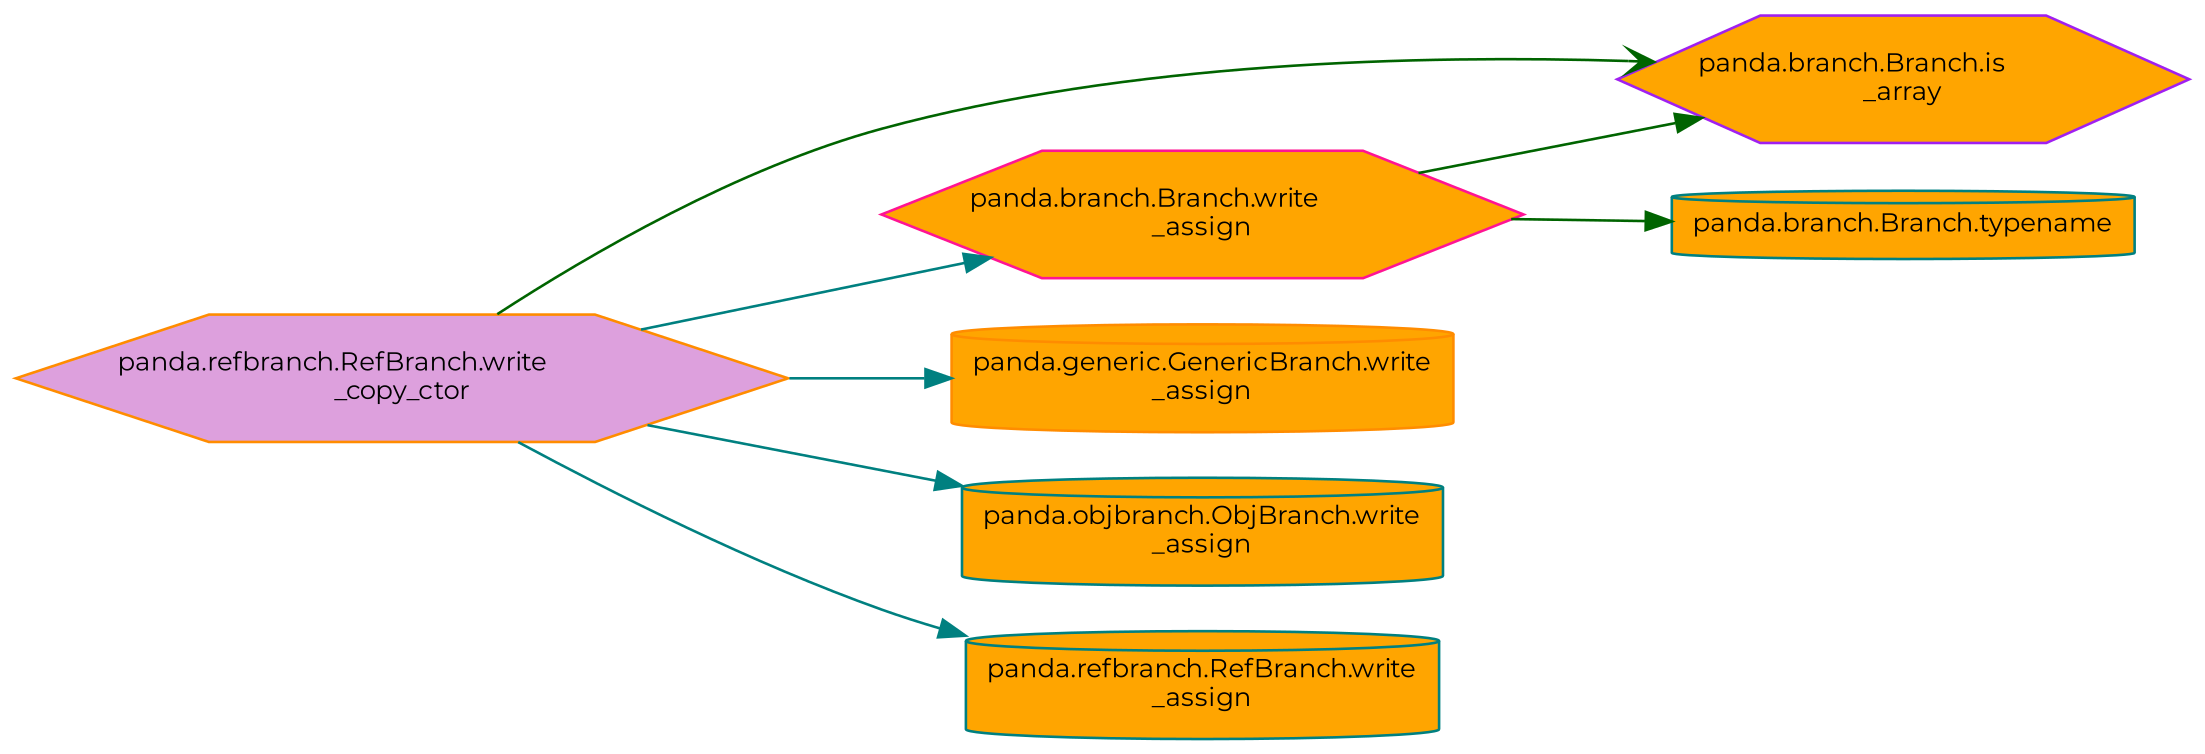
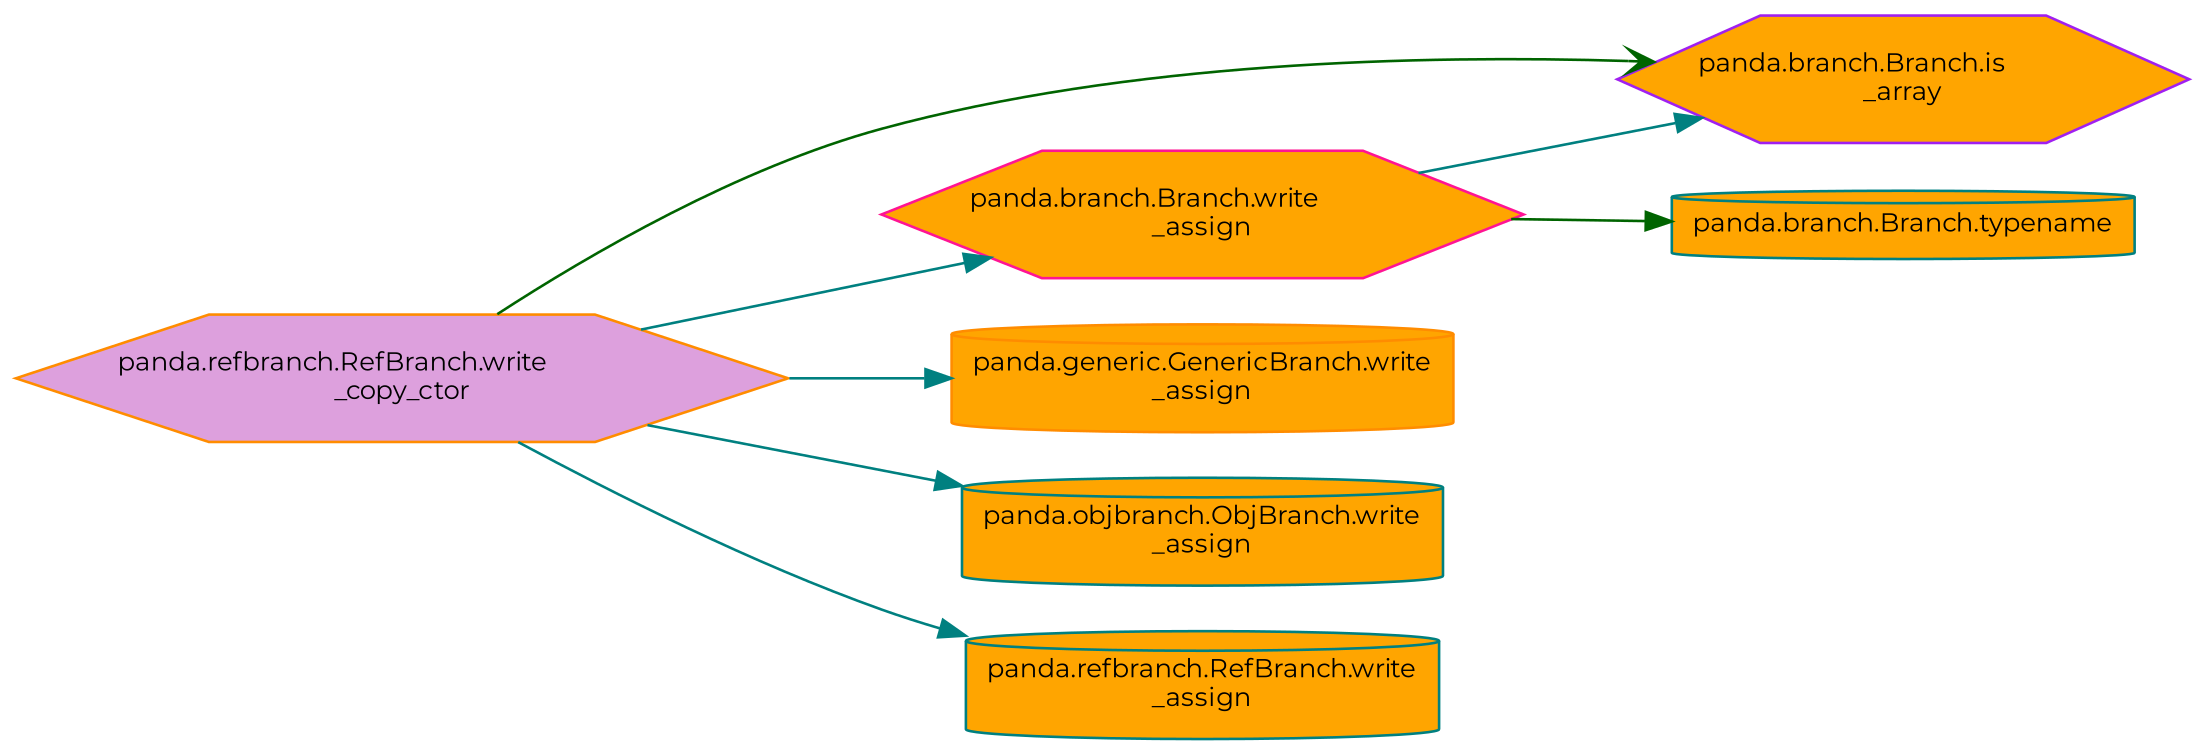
(1547, 148) -> (1547, 148)
